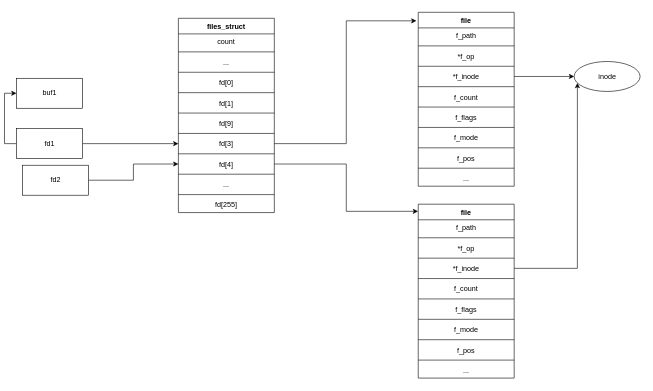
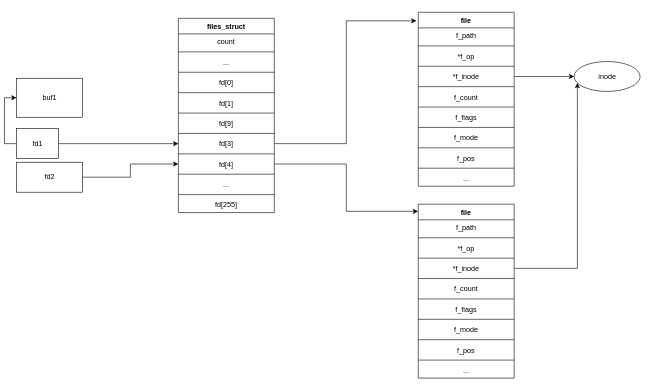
(50, 93) -> (50, 98)
(50, 144) -> (38, 144)
(56, 180) -> (50, 177)
